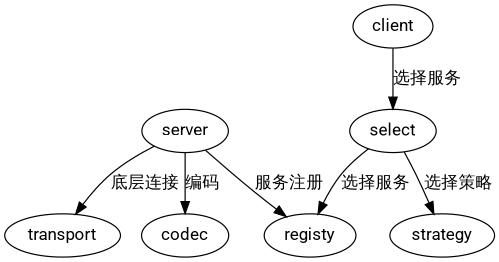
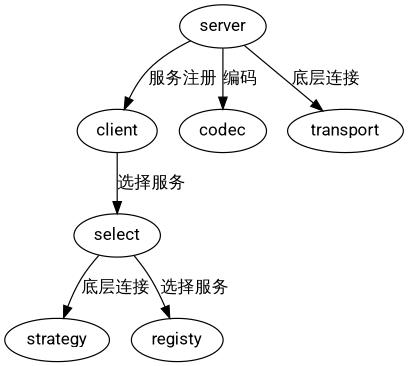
(241, 180) -> (154, 64)
(459, 183) -> (116, 288)
